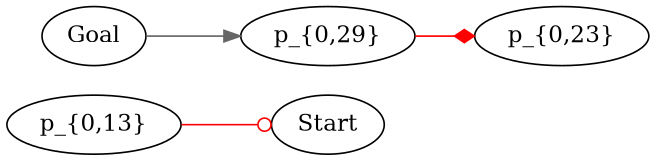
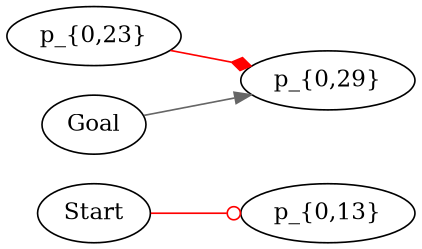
(435, 36) -> (201, 56)
(219, 125) -> (189, 213)
